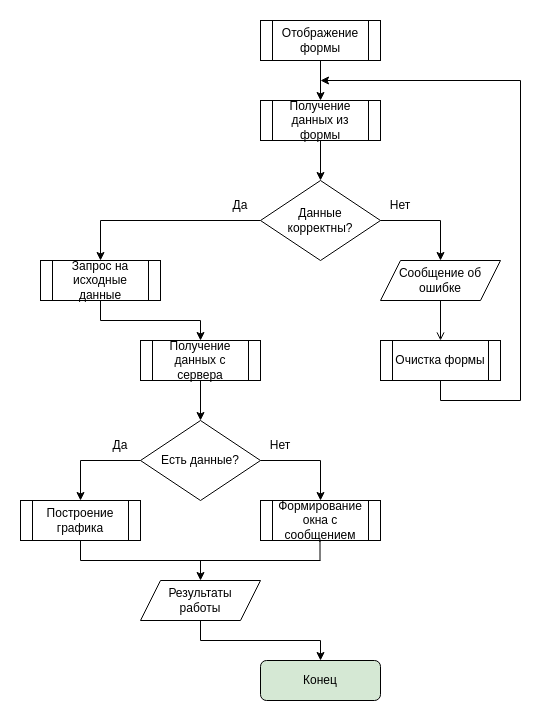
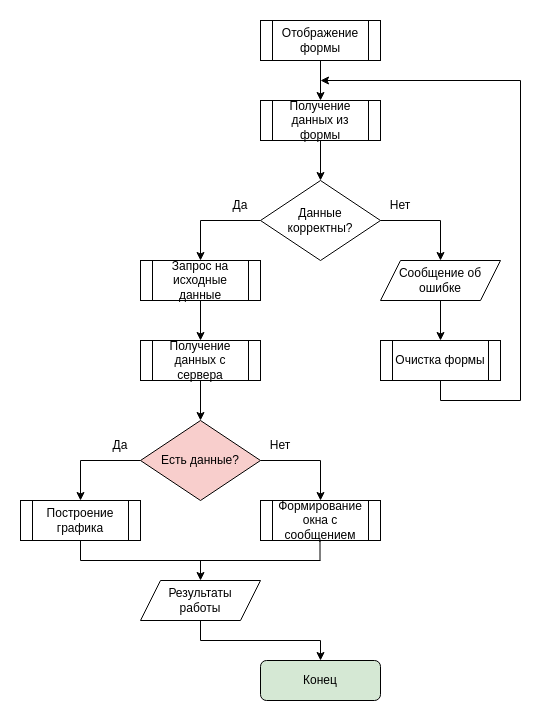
(101, 281) -> (201, 281)
(441, 334) -> (441, 332)
(201, 461) -> (201, 461)
